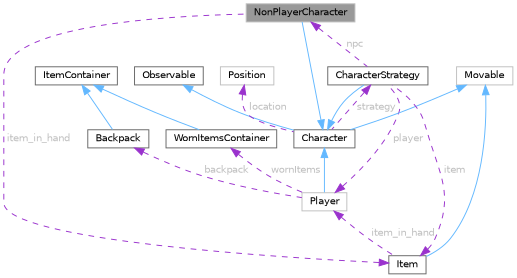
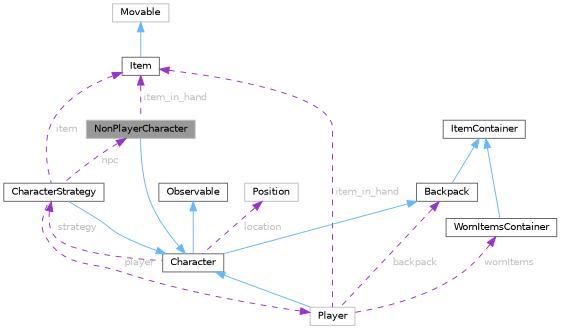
(407, 110) -> (315, 229)
(367, 237) -> (332, 128)
